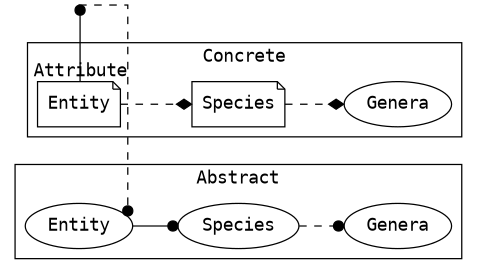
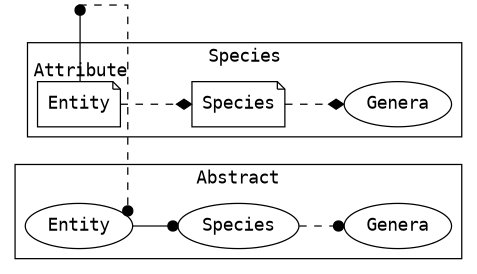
(245, 57) -> (245, 57)
